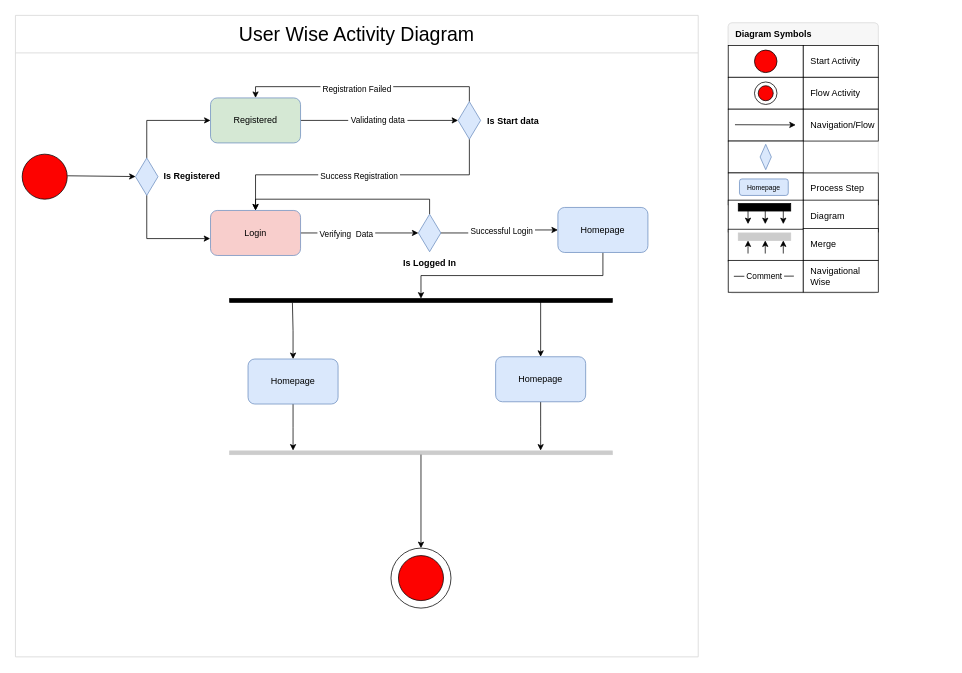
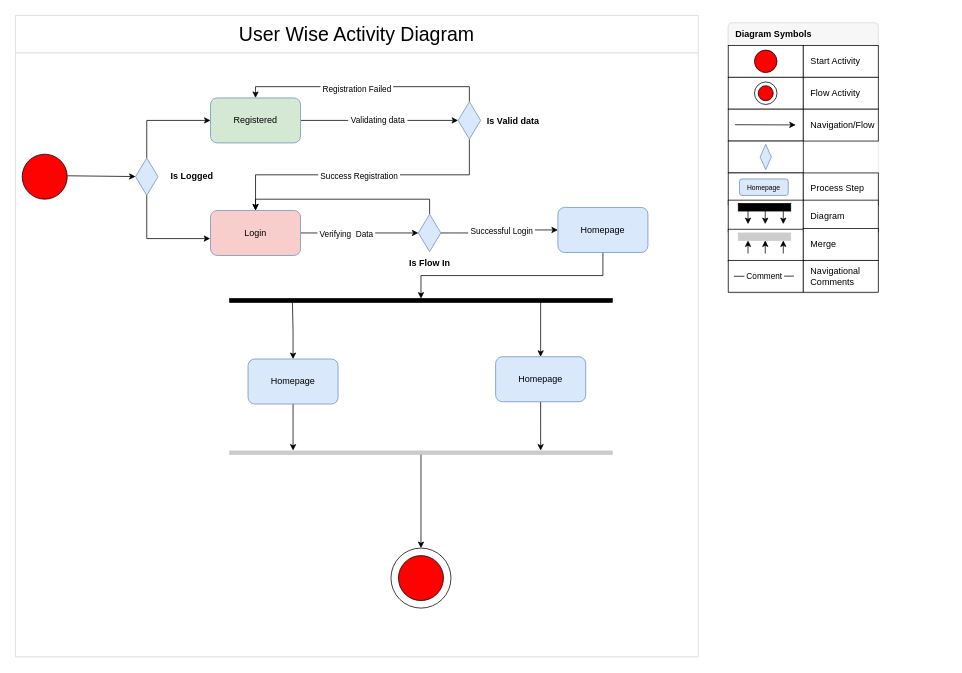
(513, 121) -> (513, 121)
(192, 177) -> (192, 177)
(430, 263) -> (430, 263)
(841, 276) -> (841, 276)
